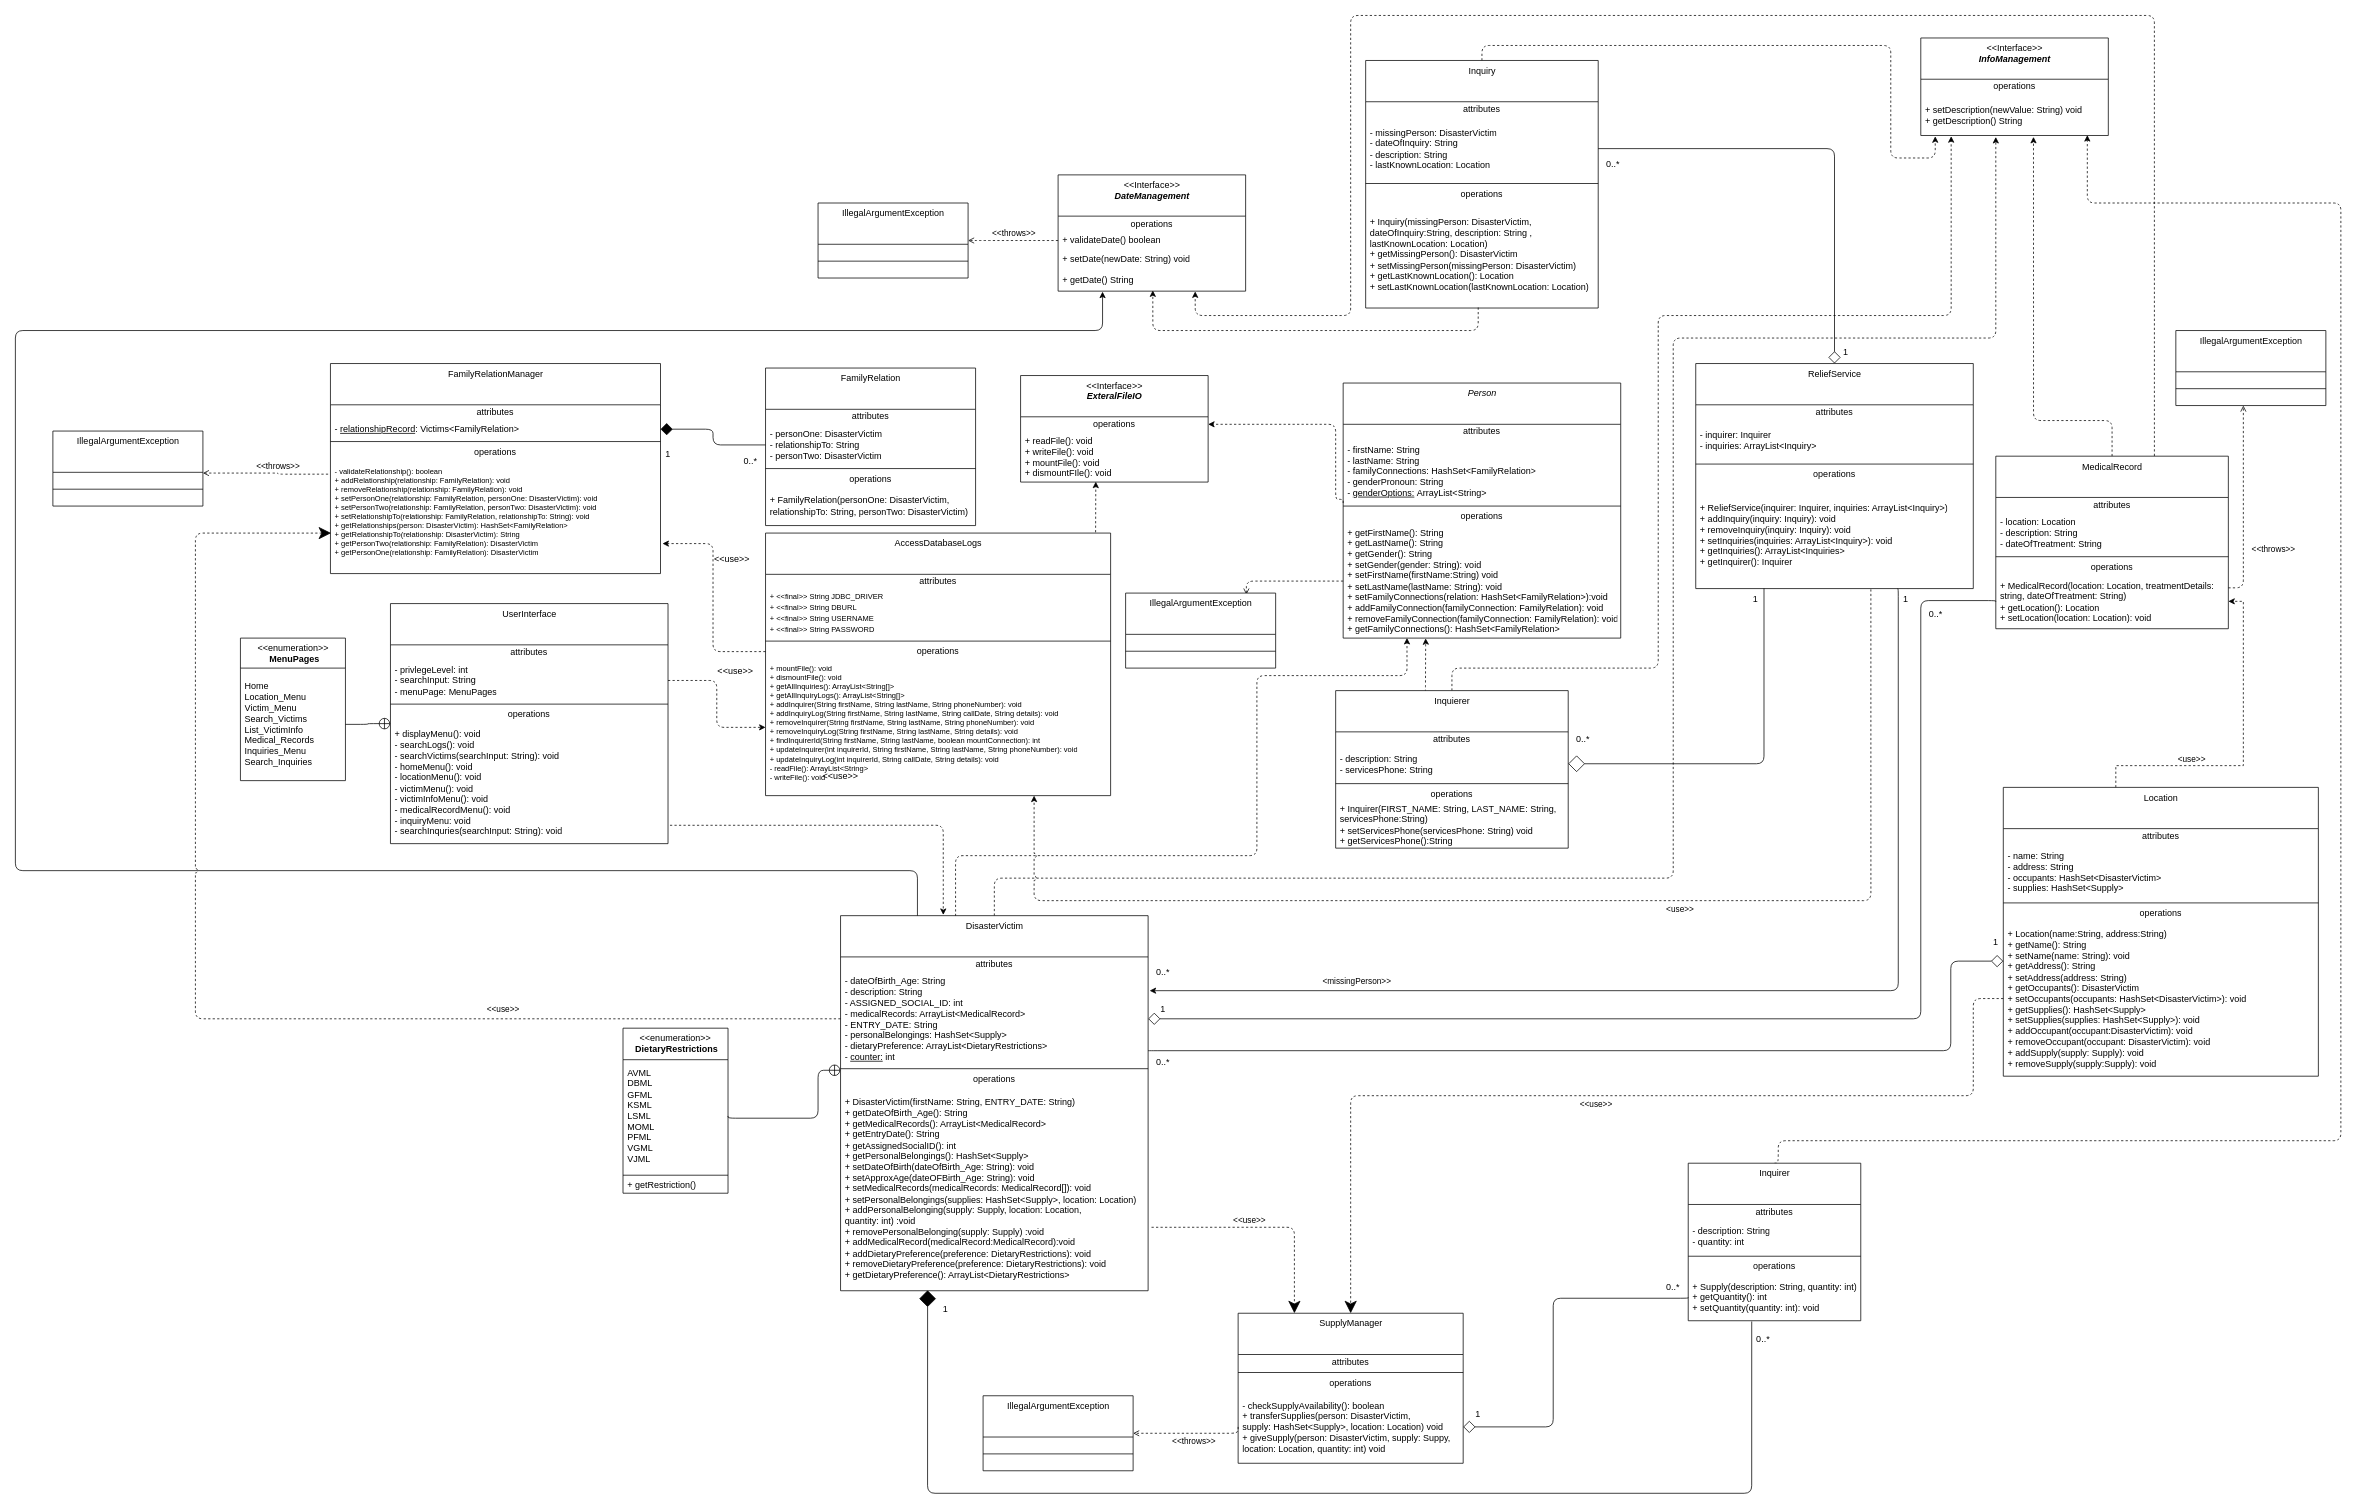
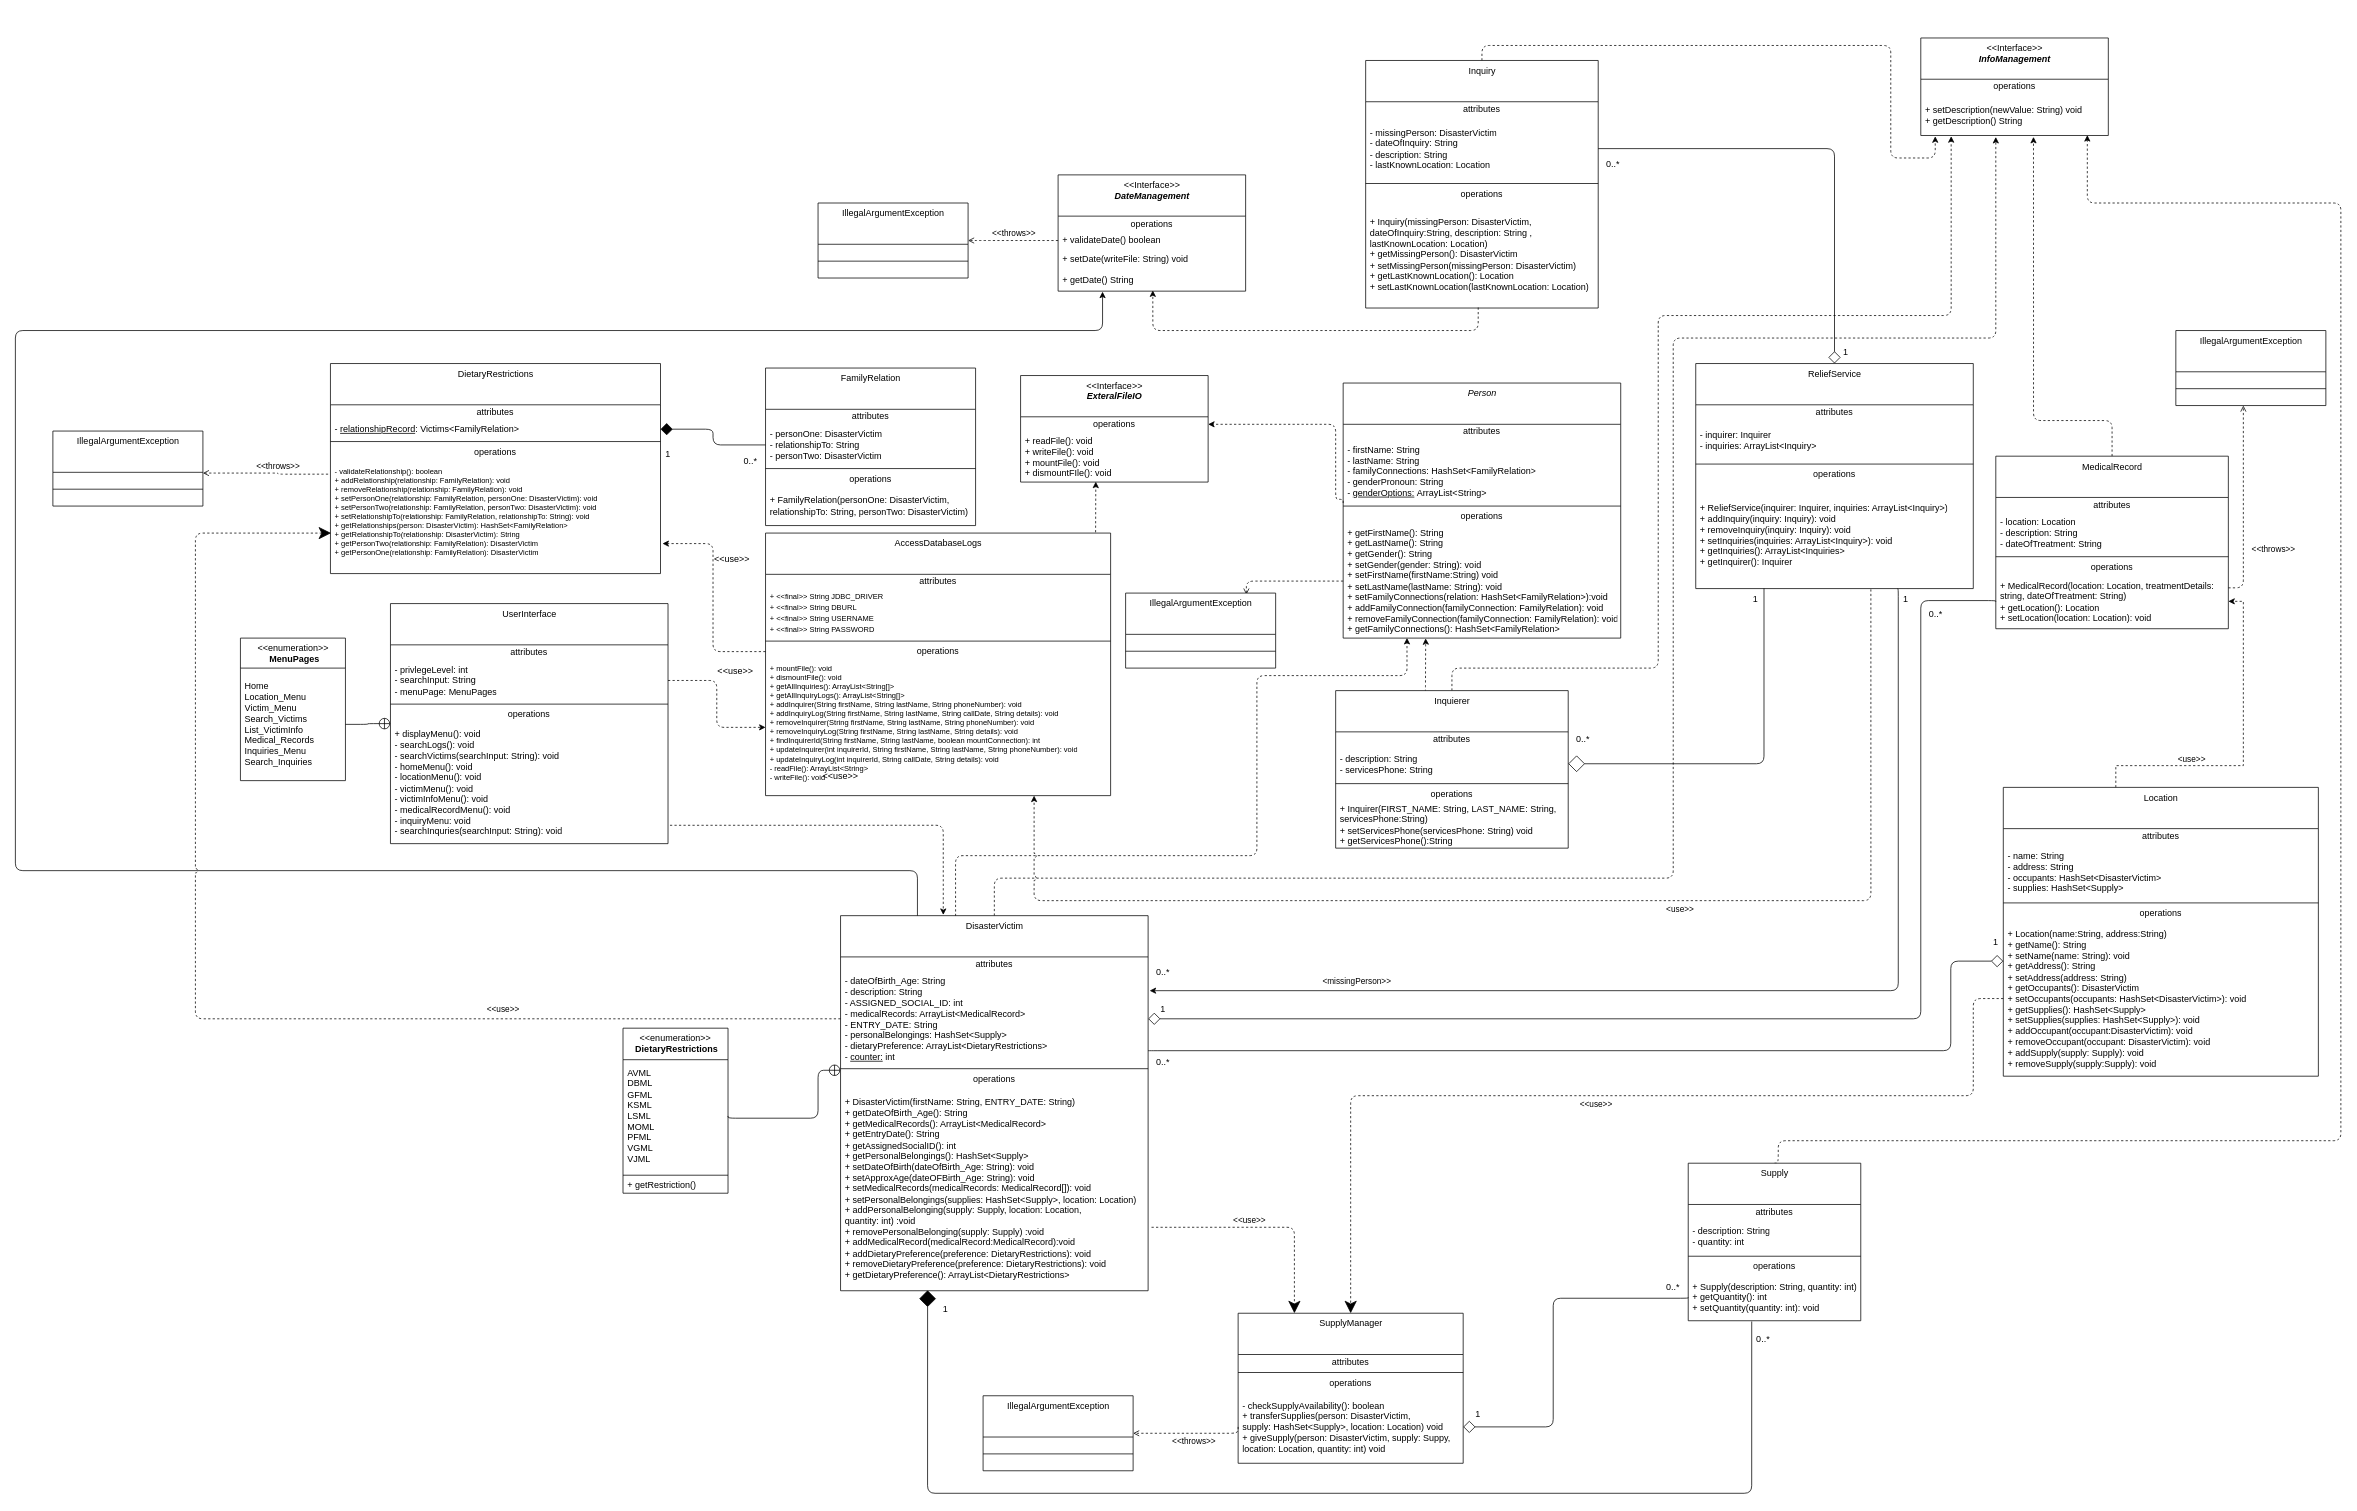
(1740, 15) -> none
(1133, 259) -> (1135, 259)
(496, 374) -> (496, 374)
(1775, 1174) -> (1775, 1174)
